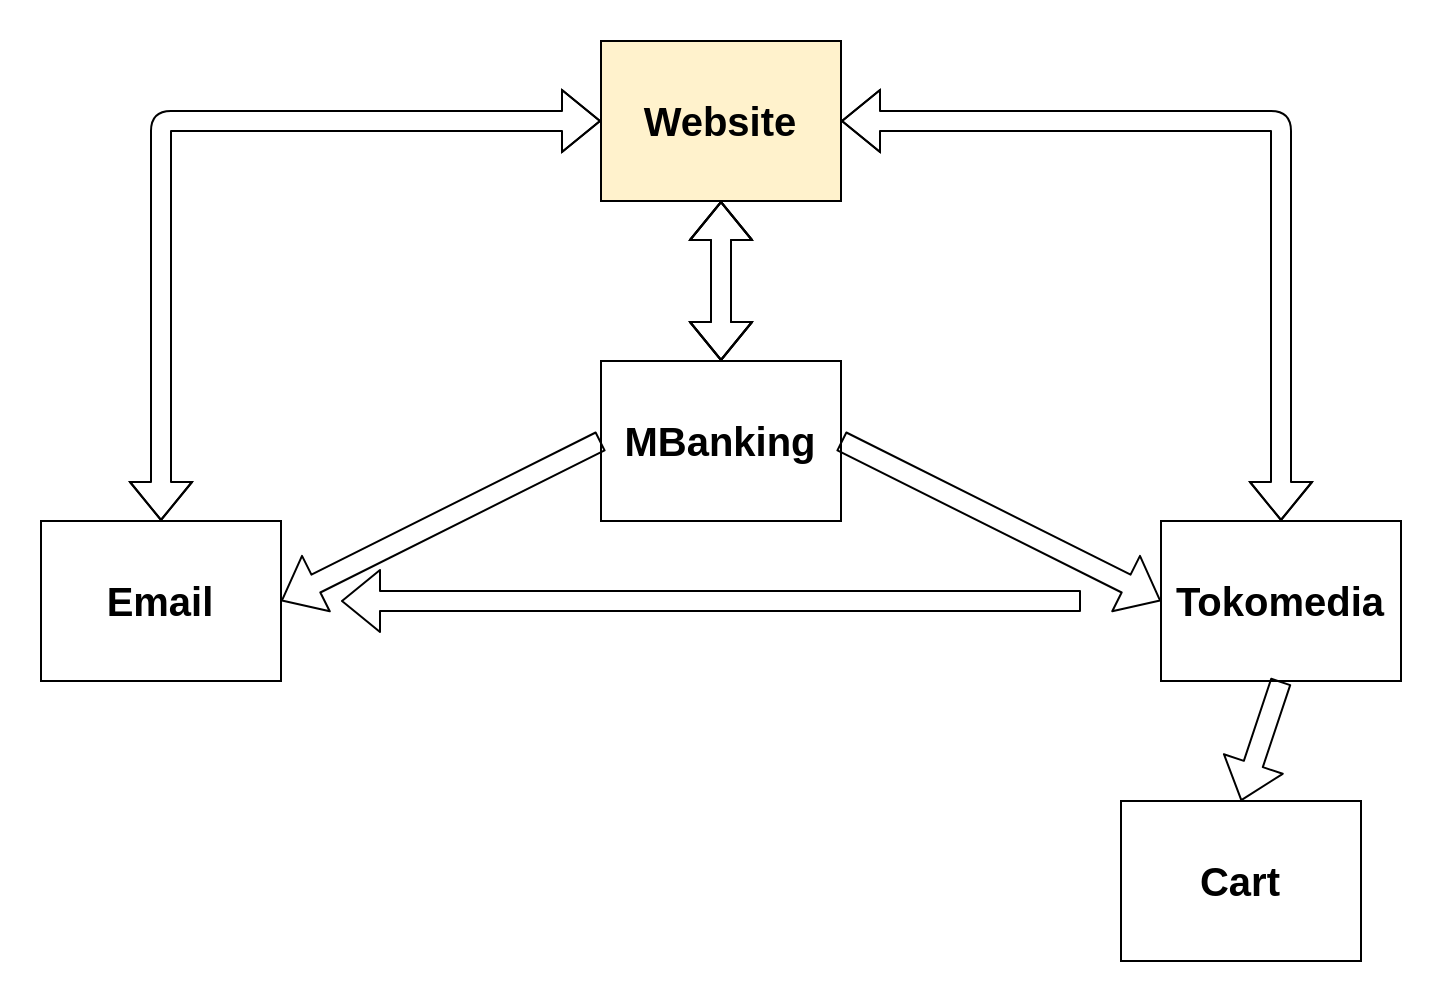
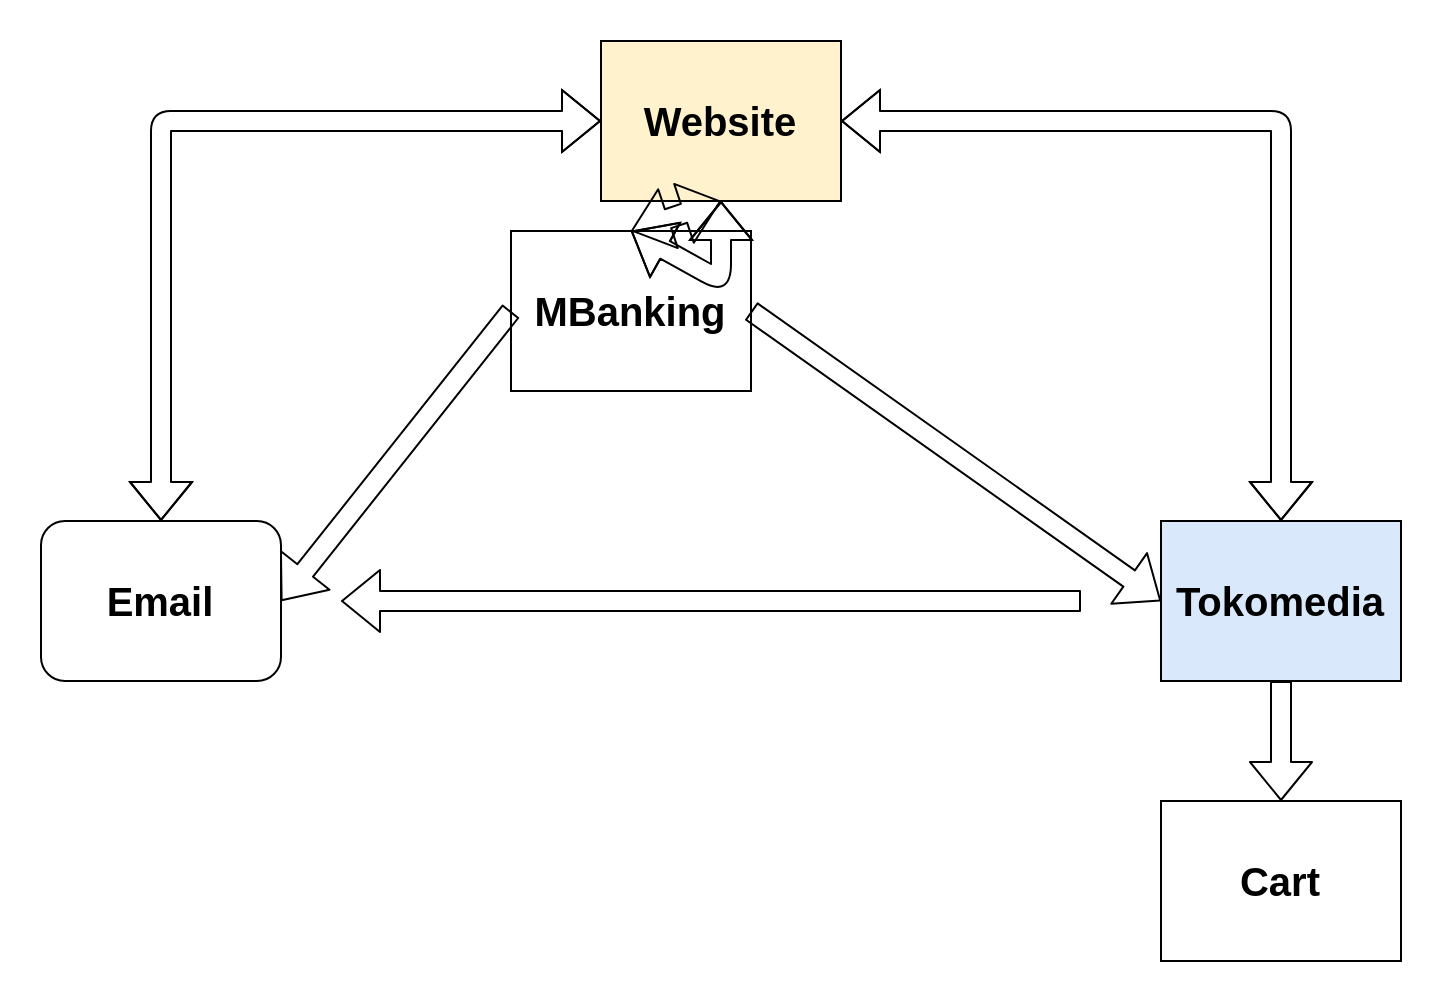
(721, 441) -> (631, 311)
(161, 601) -> (161, 601)
(1281, 601) -> (1281, 601)
(1241, 881) -> (1281, 881)
